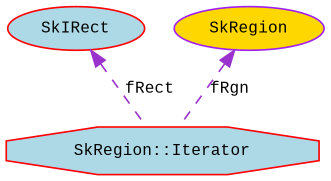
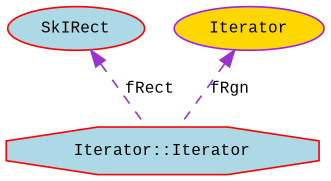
(249, 28) -> (249, 28)
(163, 151) -> (163, 151)
